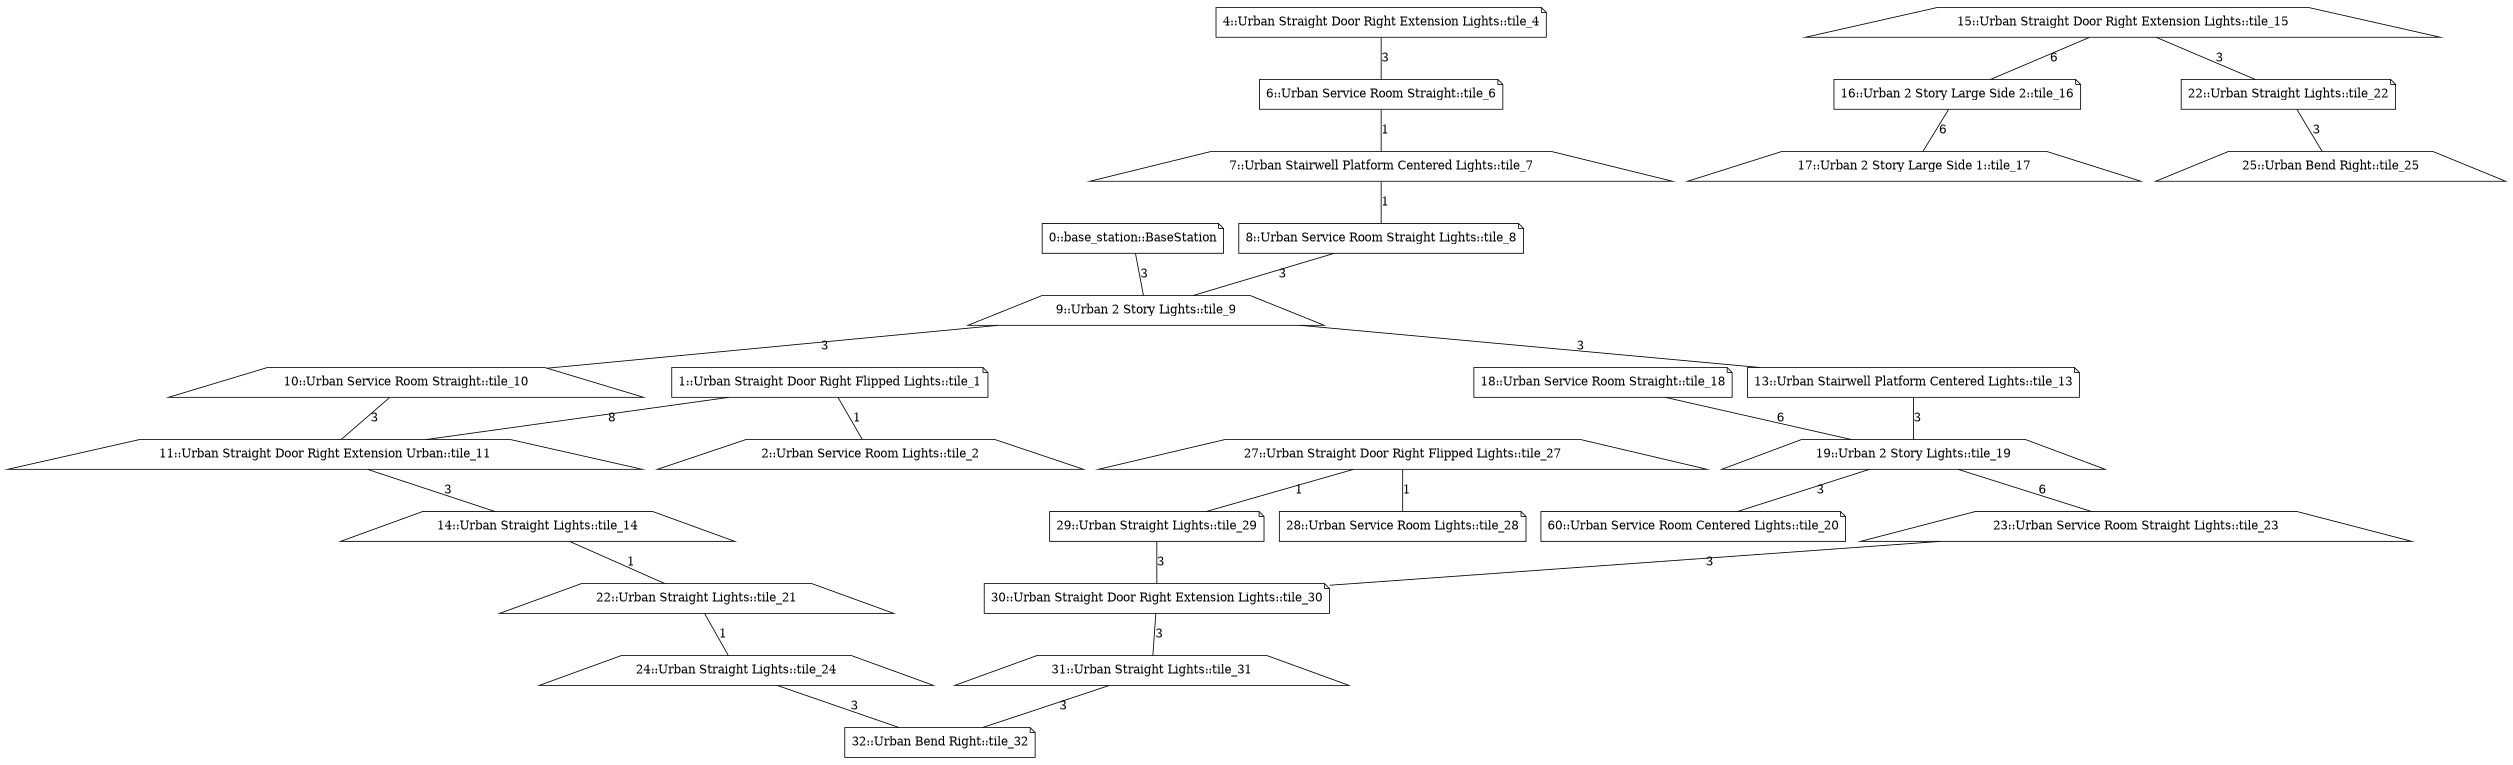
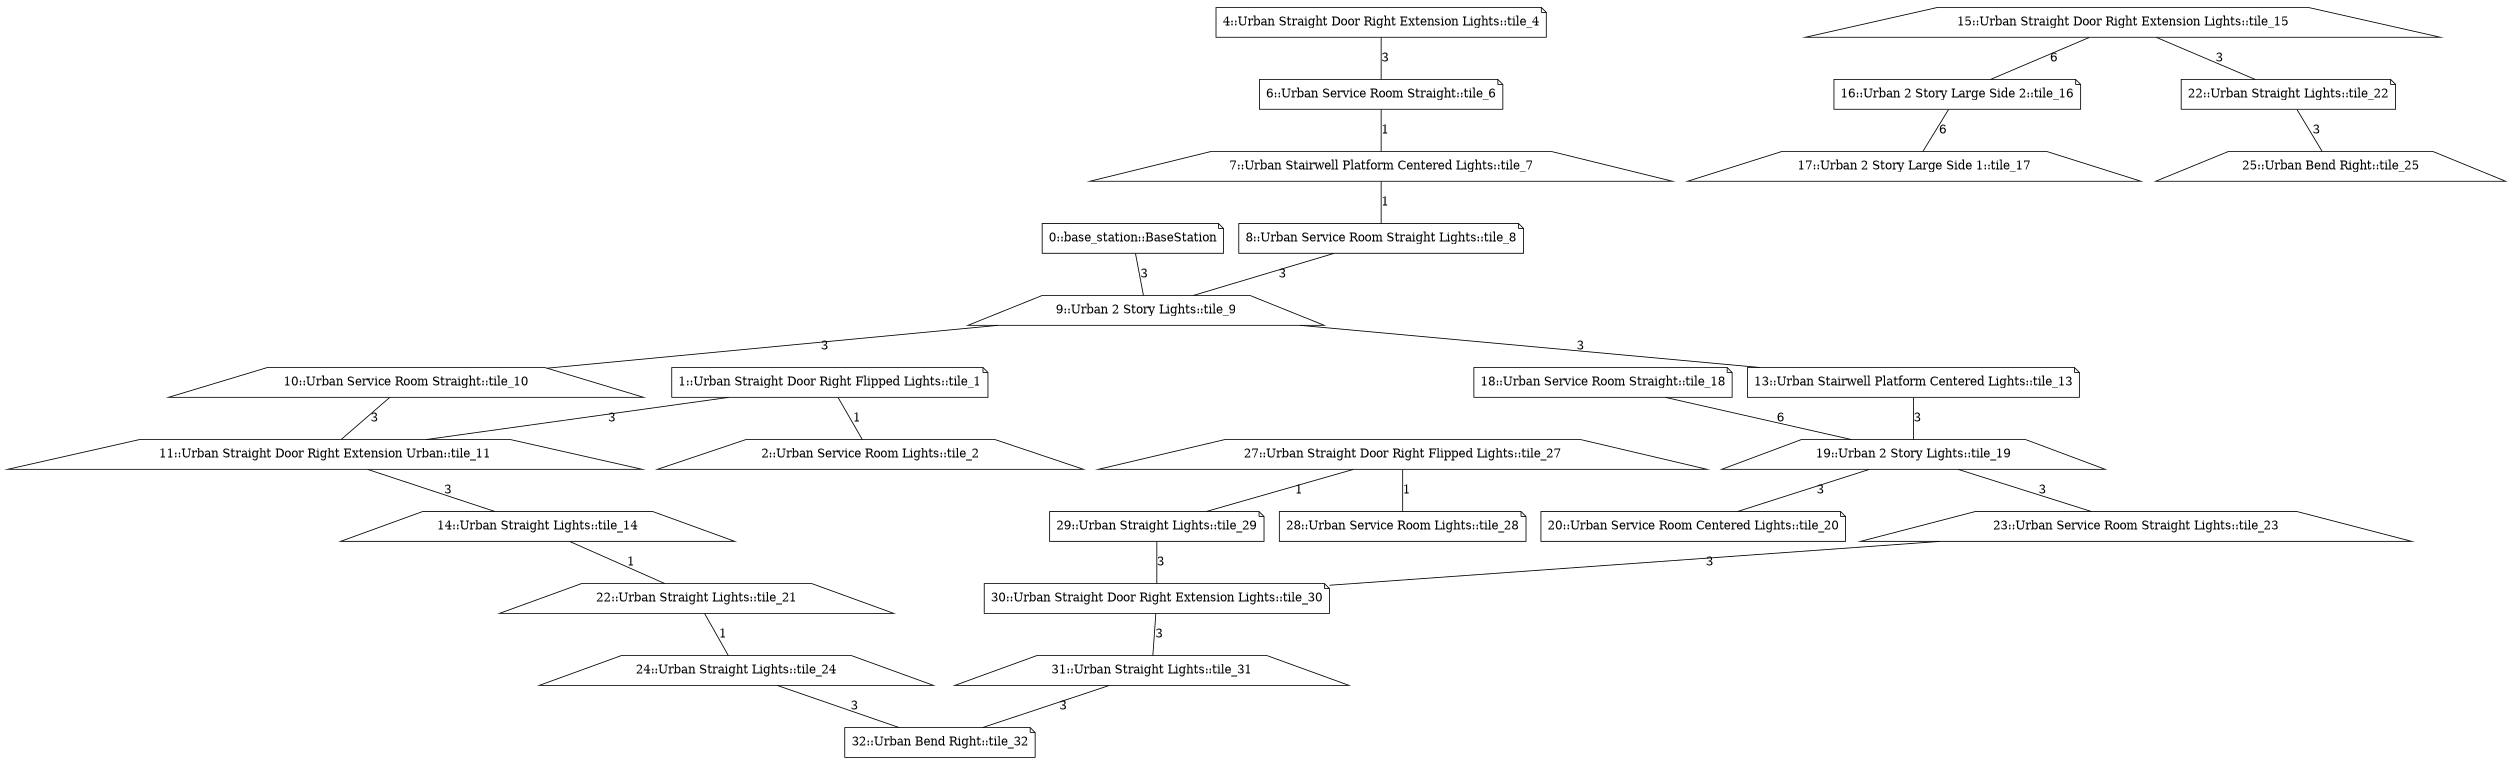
(612, 418) -> (612, 418)
(2043, 490) -> (2043, 490)
(1693, 526) -> (1693, 526)
